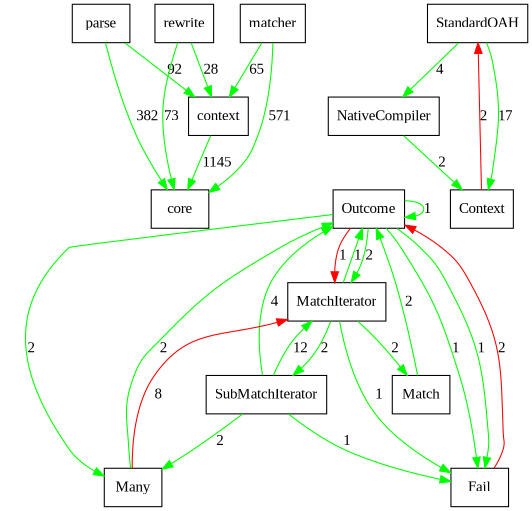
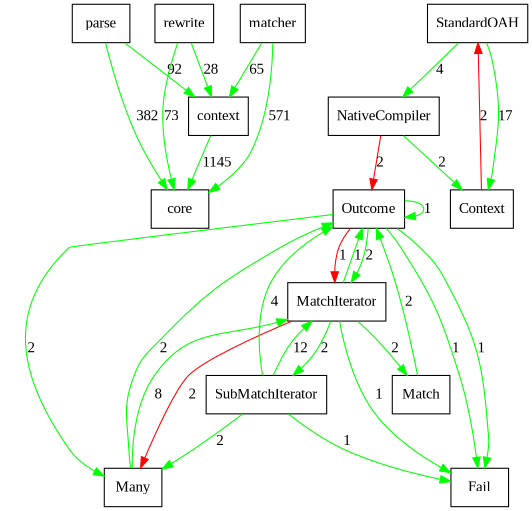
(493, 335) -> (377, 157)
(168, 359) -> (168, 359)
none -> (198, 368)
